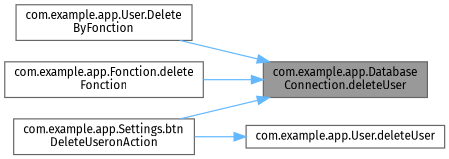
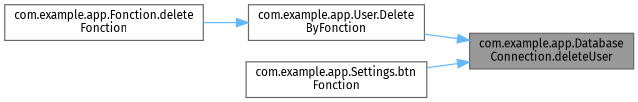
(227, 80) -> (220, 23)
(104, 137) -> (336, 80)
(345, 137) -> none
